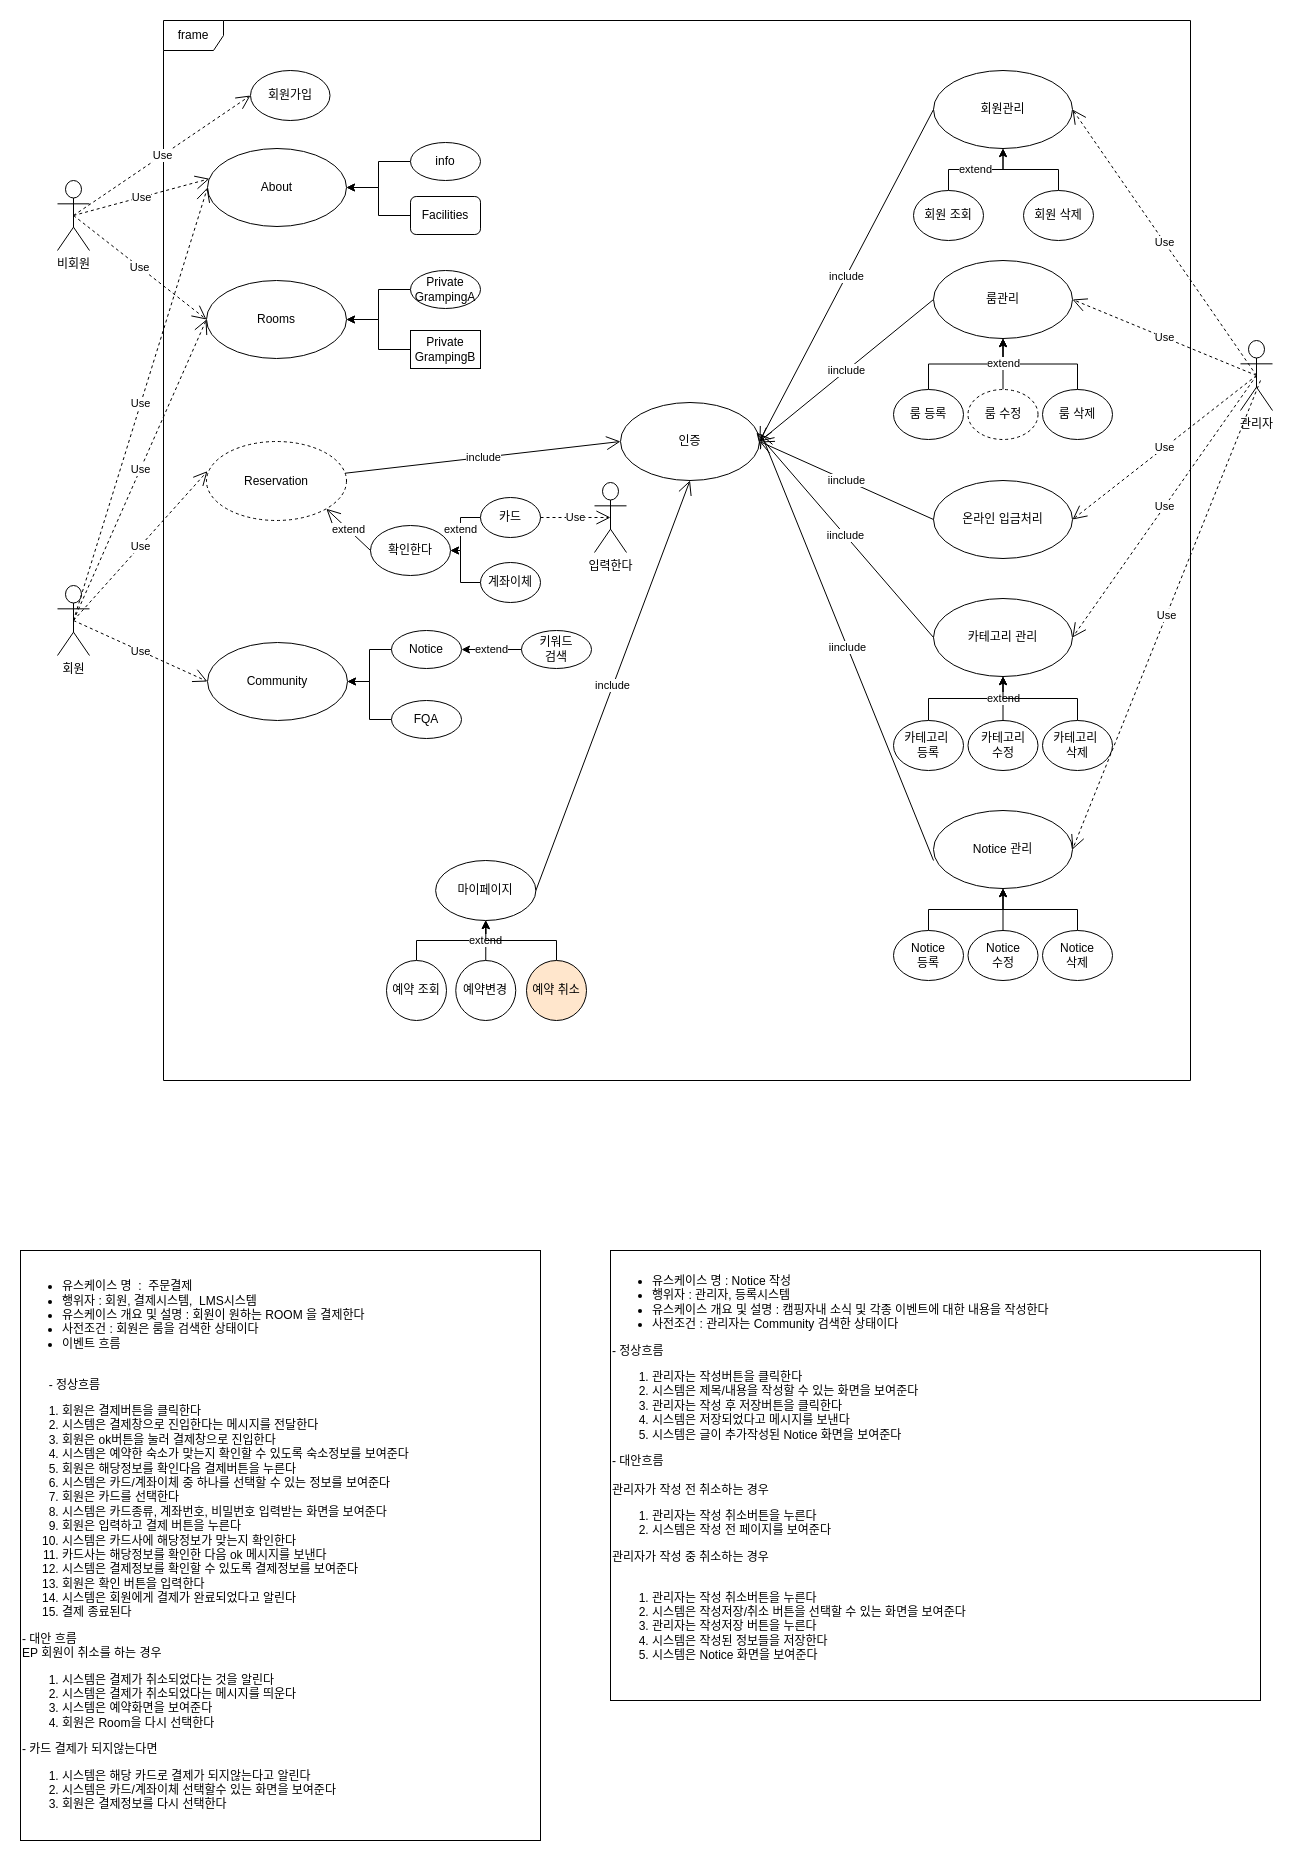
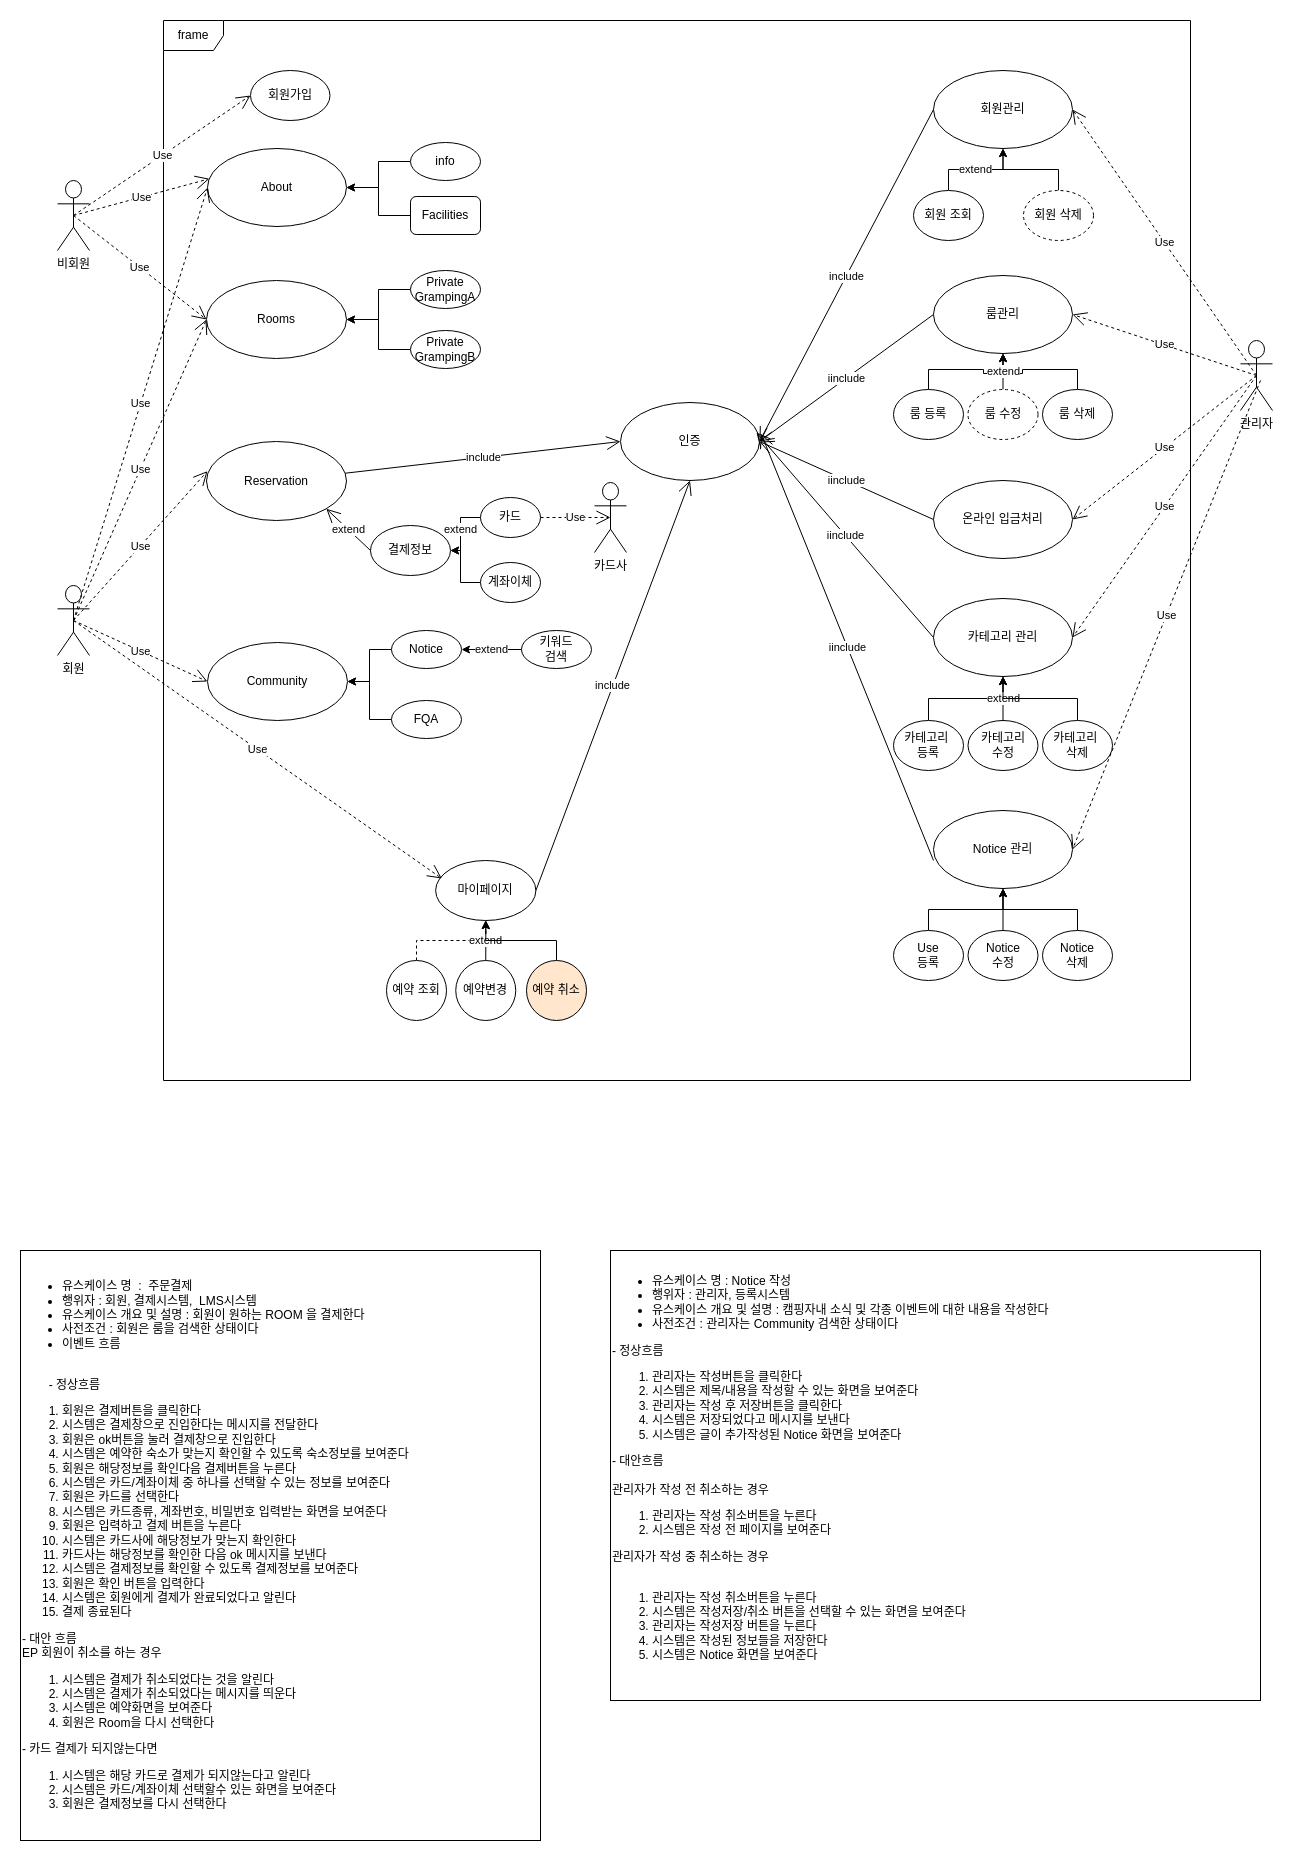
(1059, 216) -> (1059, 216)
(1003, 300) -> (1003, 315)
(446, 350) -> (446, 350)
(277, 481) -> (277, 481)
(411, 551) -> (411, 551)
(611, 567) -> (611, 567)
none -> (260, 751)
(434, 941) -> (434, 941)
(929, 956) -> (929, 956)
